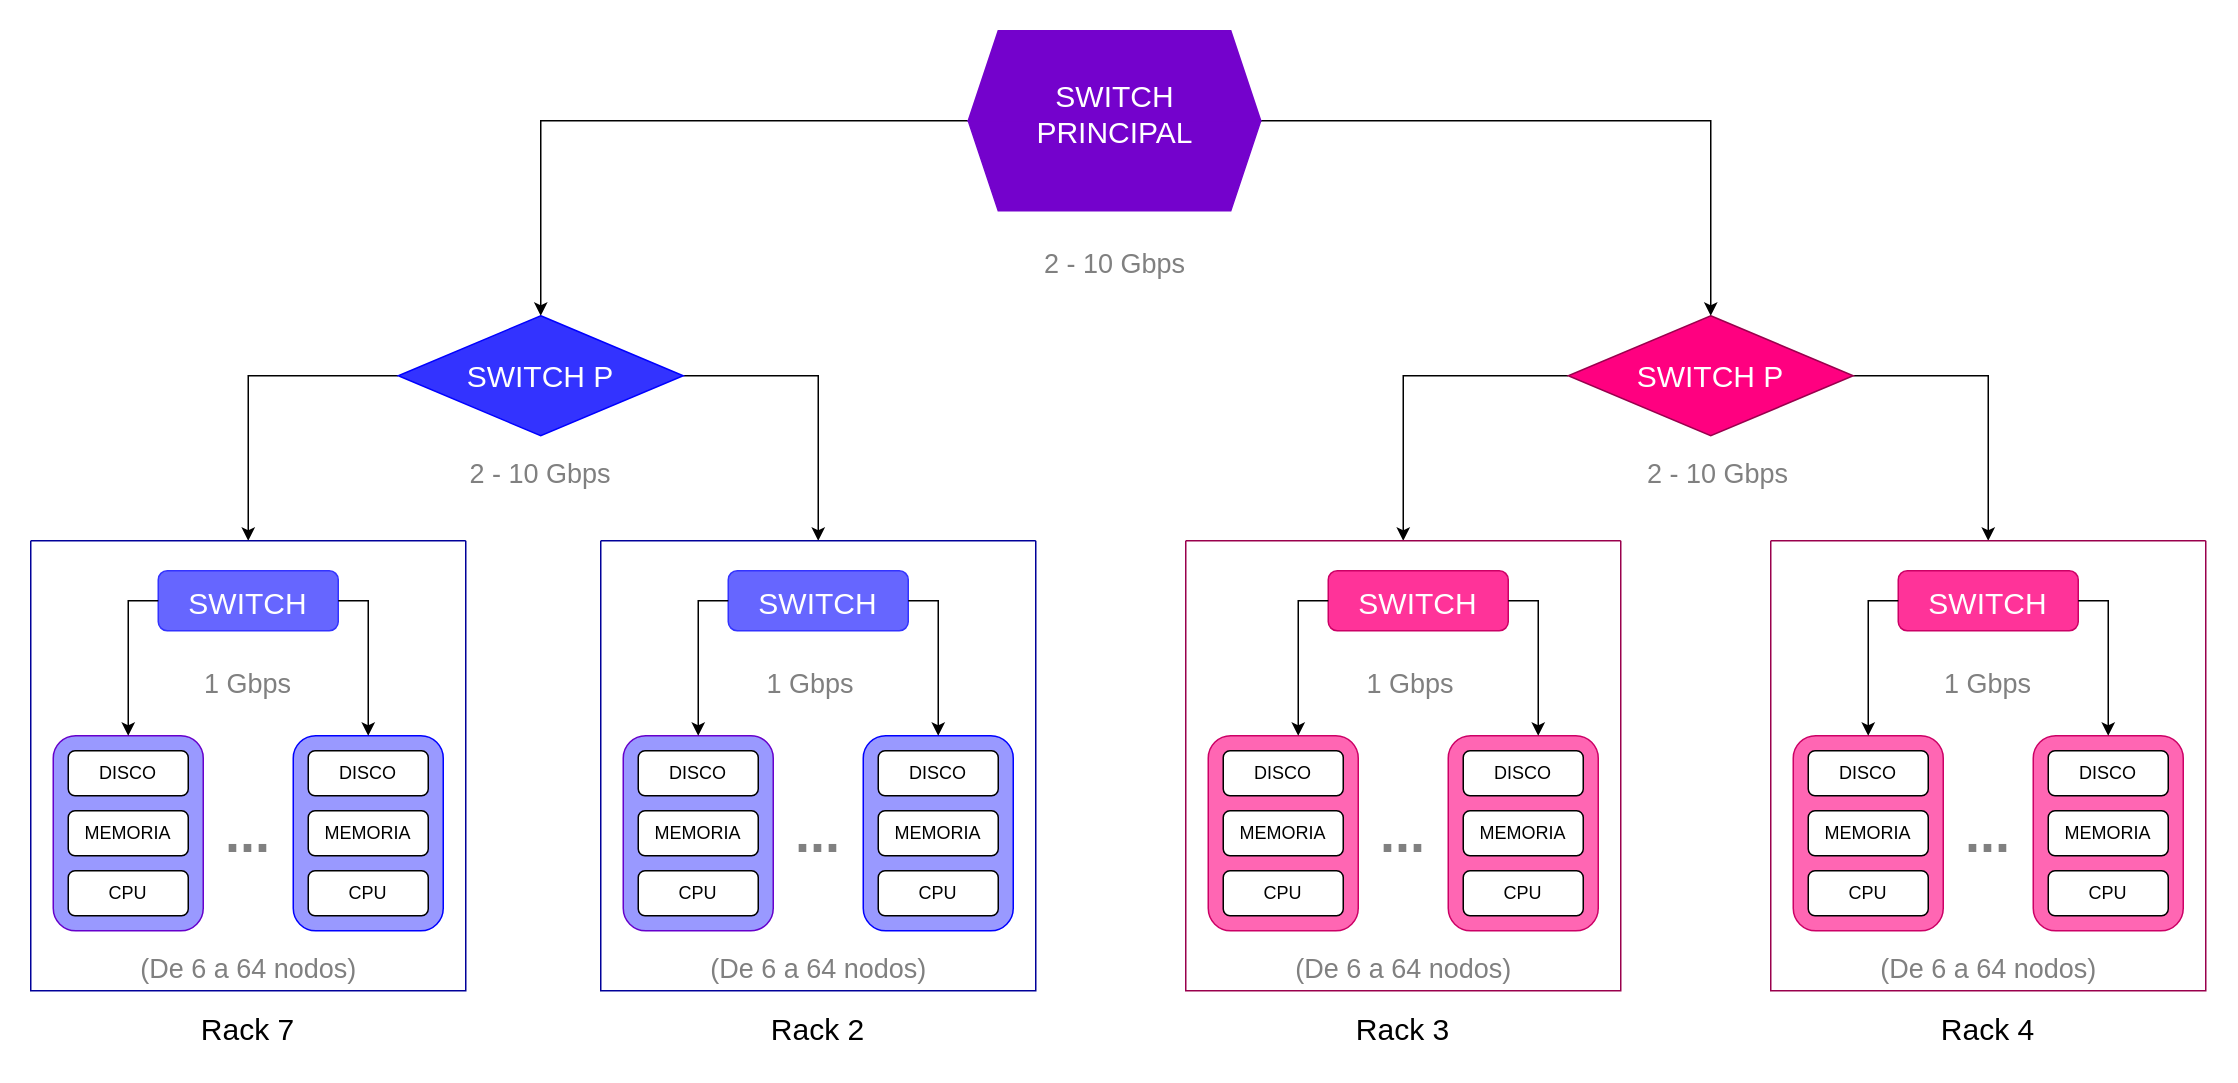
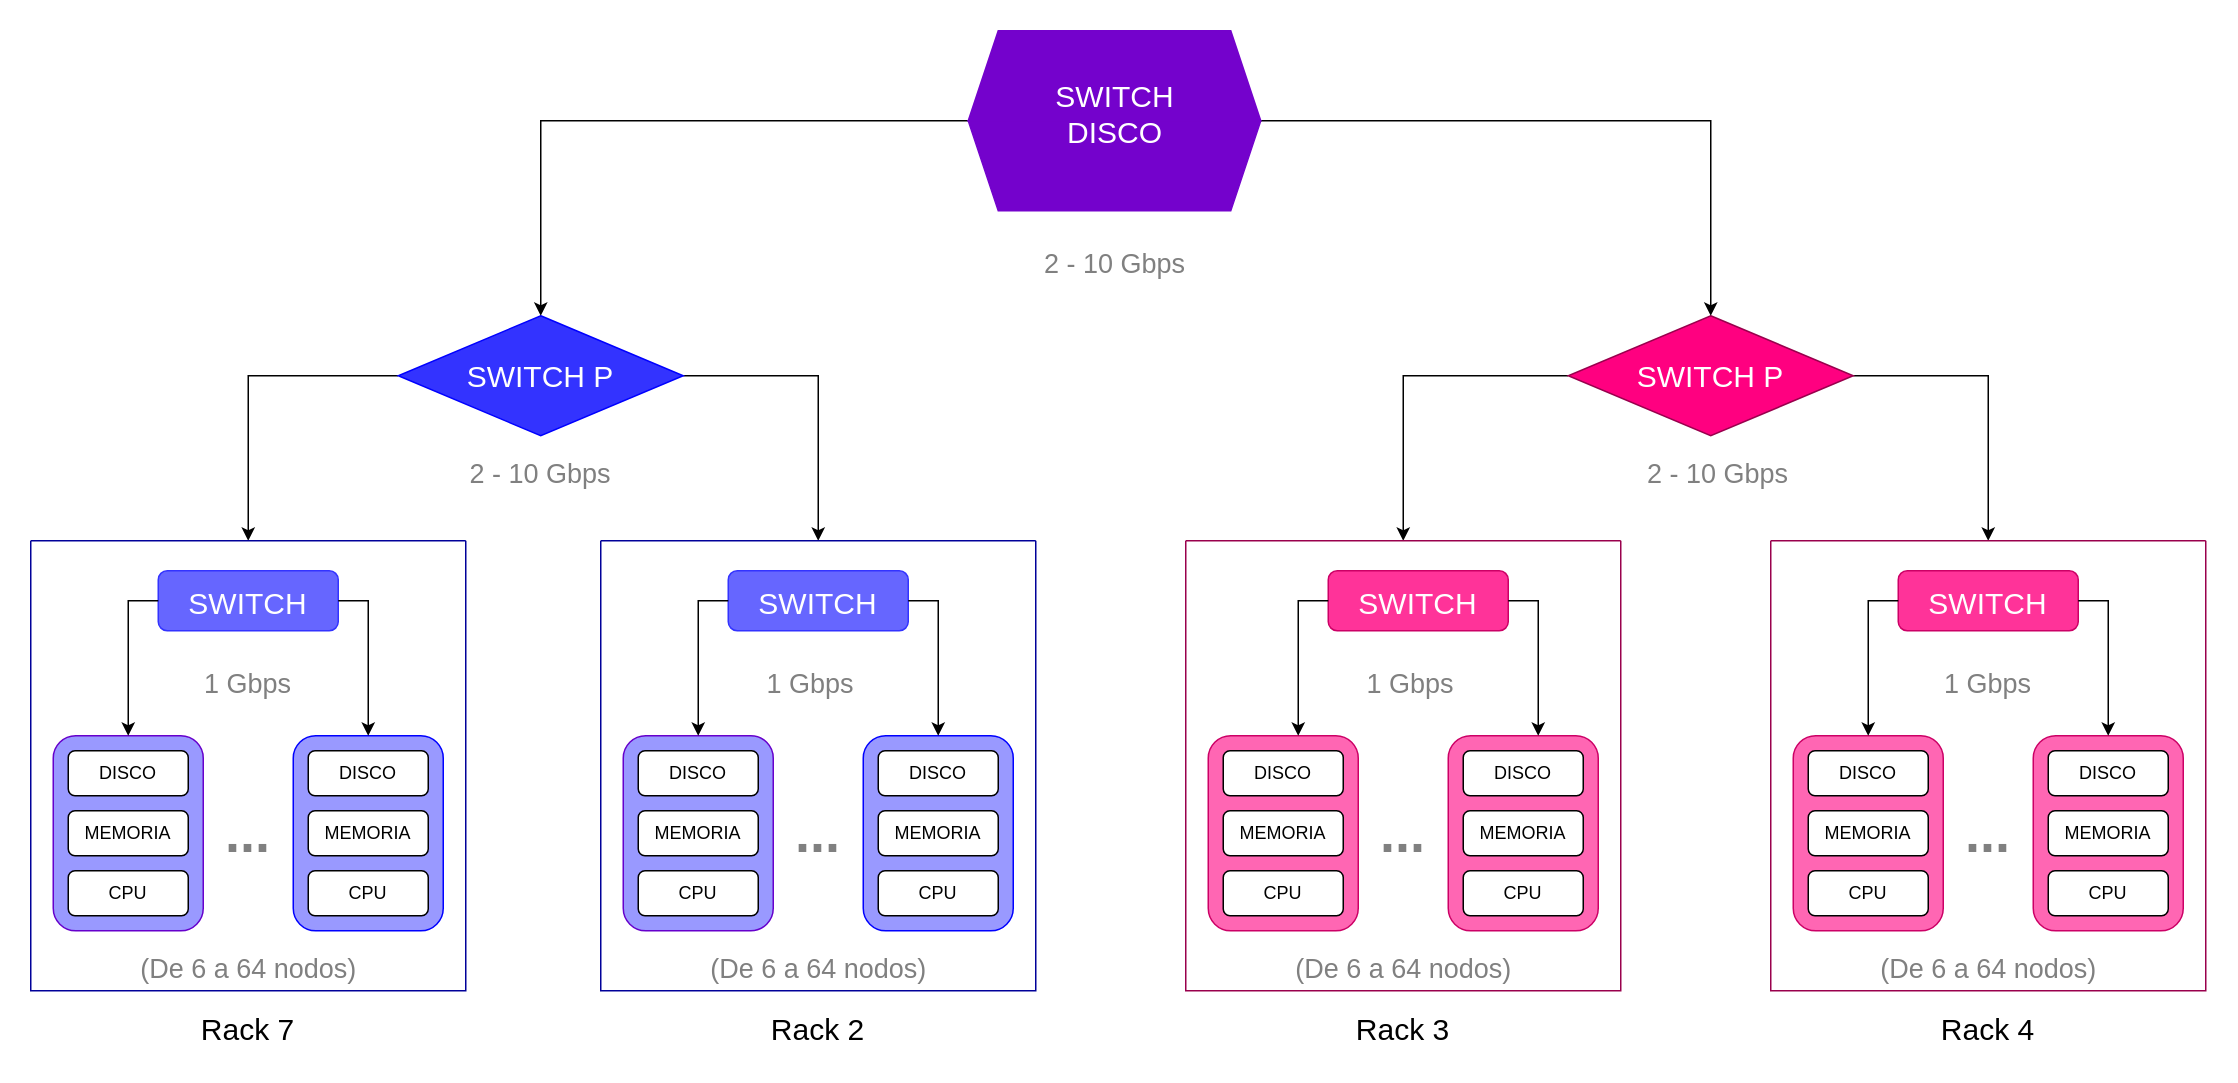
(1115, 113) -> (1115, 113)
